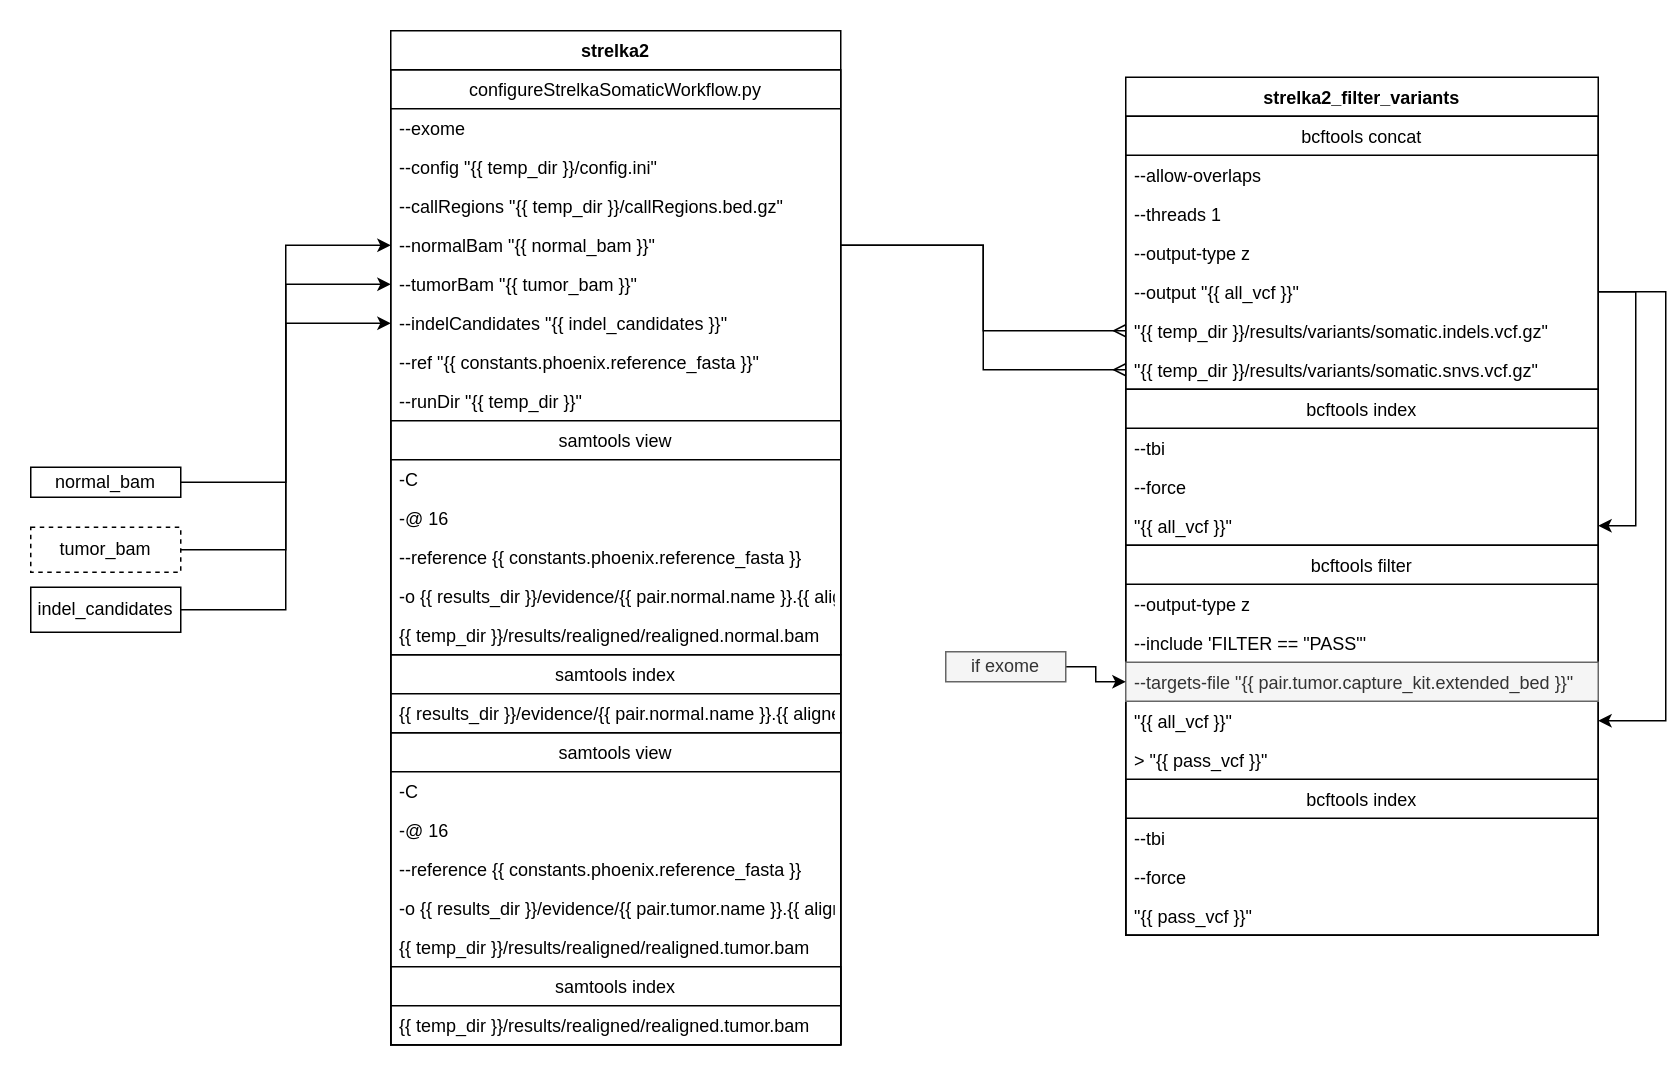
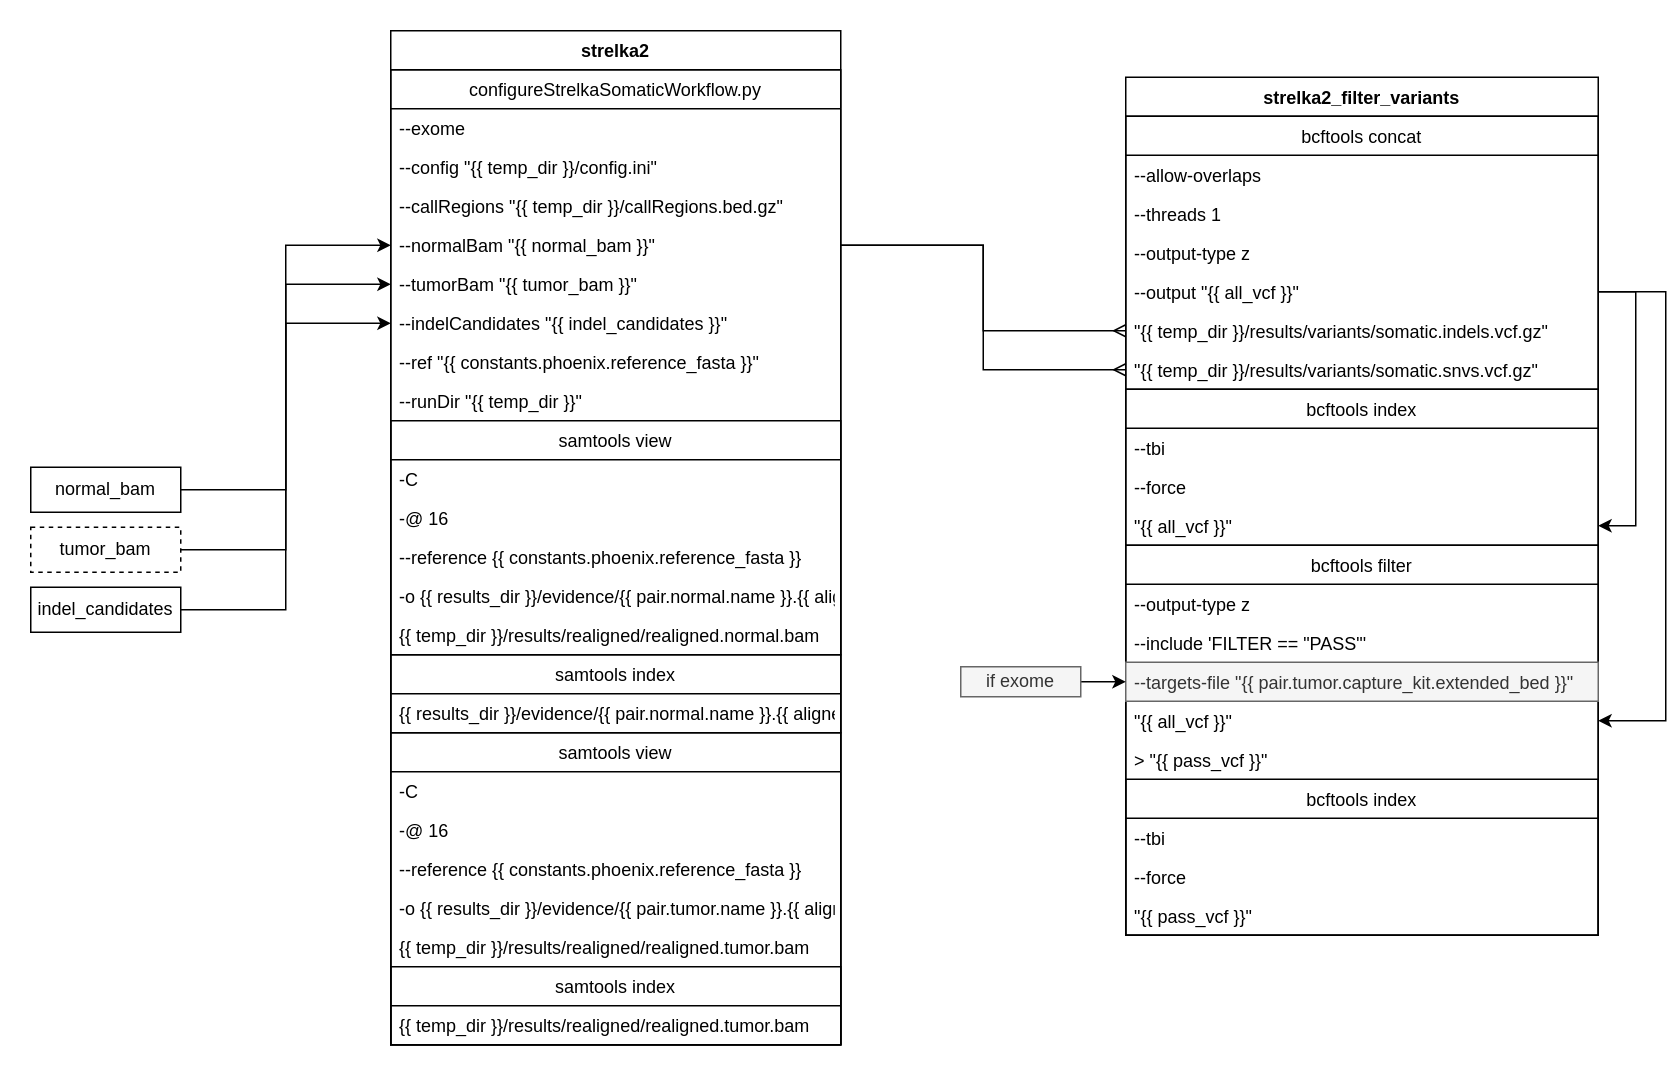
(106, 482) -> (106, 490)
(1006, 667) -> (1021, 682)
